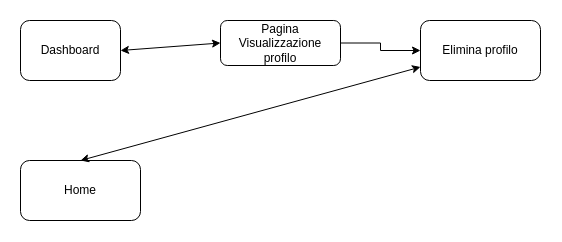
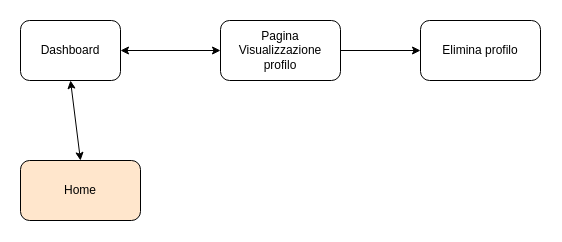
(281, 43) -> (281, 51)
(250, 114) -> (76, 121)
(81, 191) -> (81, 191)
